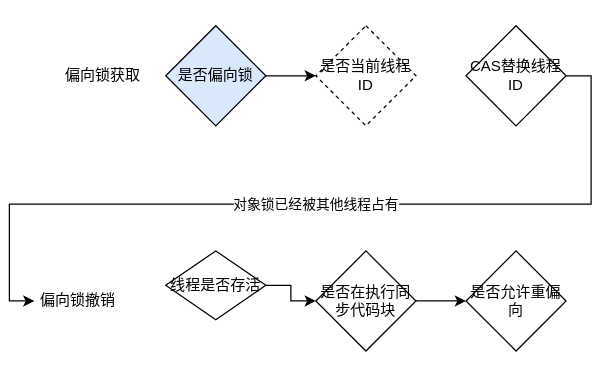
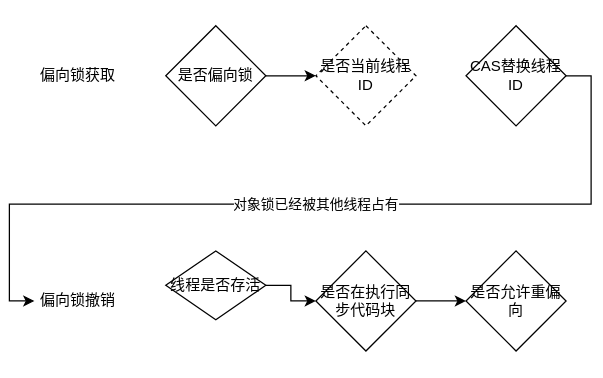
(103, 76) -> (78, 76)
(216, 76) -> (216, 76)
